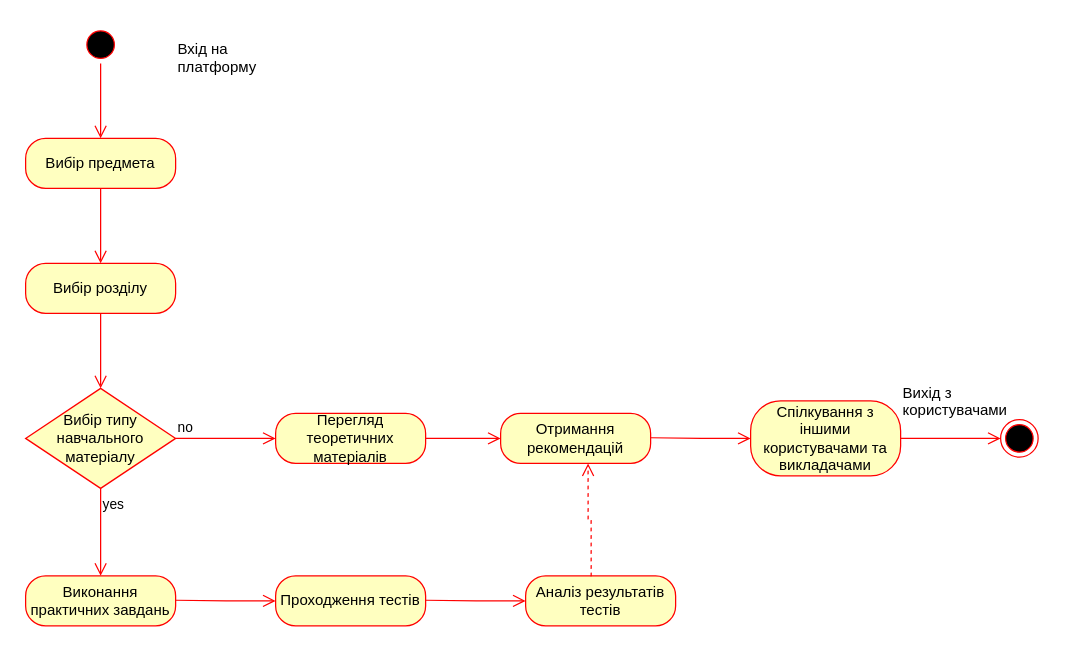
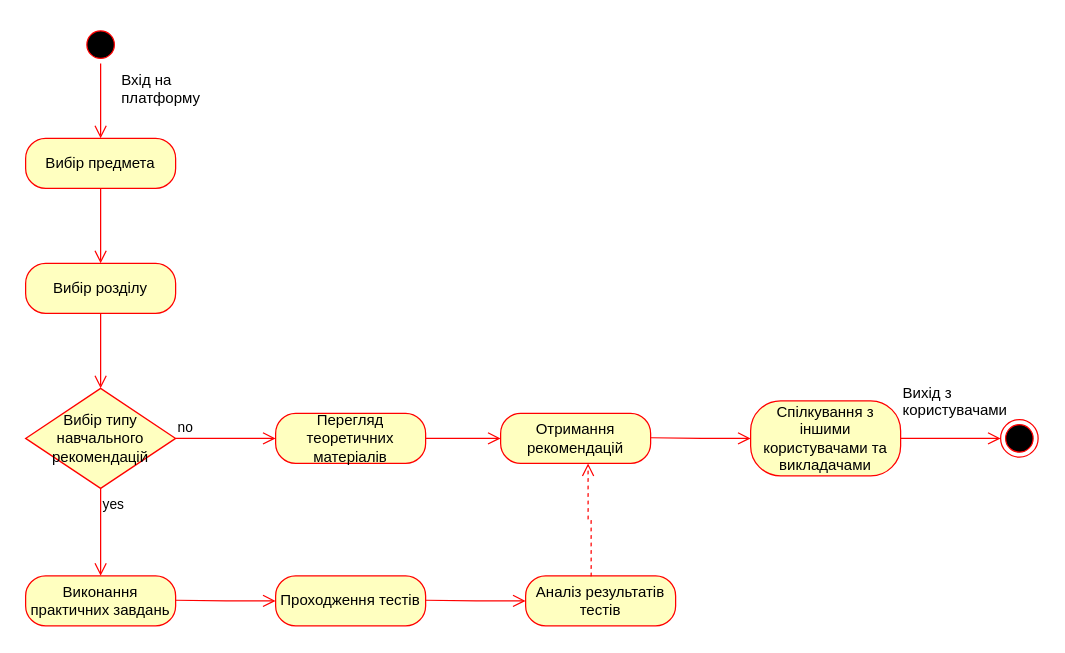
(226, 57) -> (169, 88)
(101, 438) -> (101, 438)
